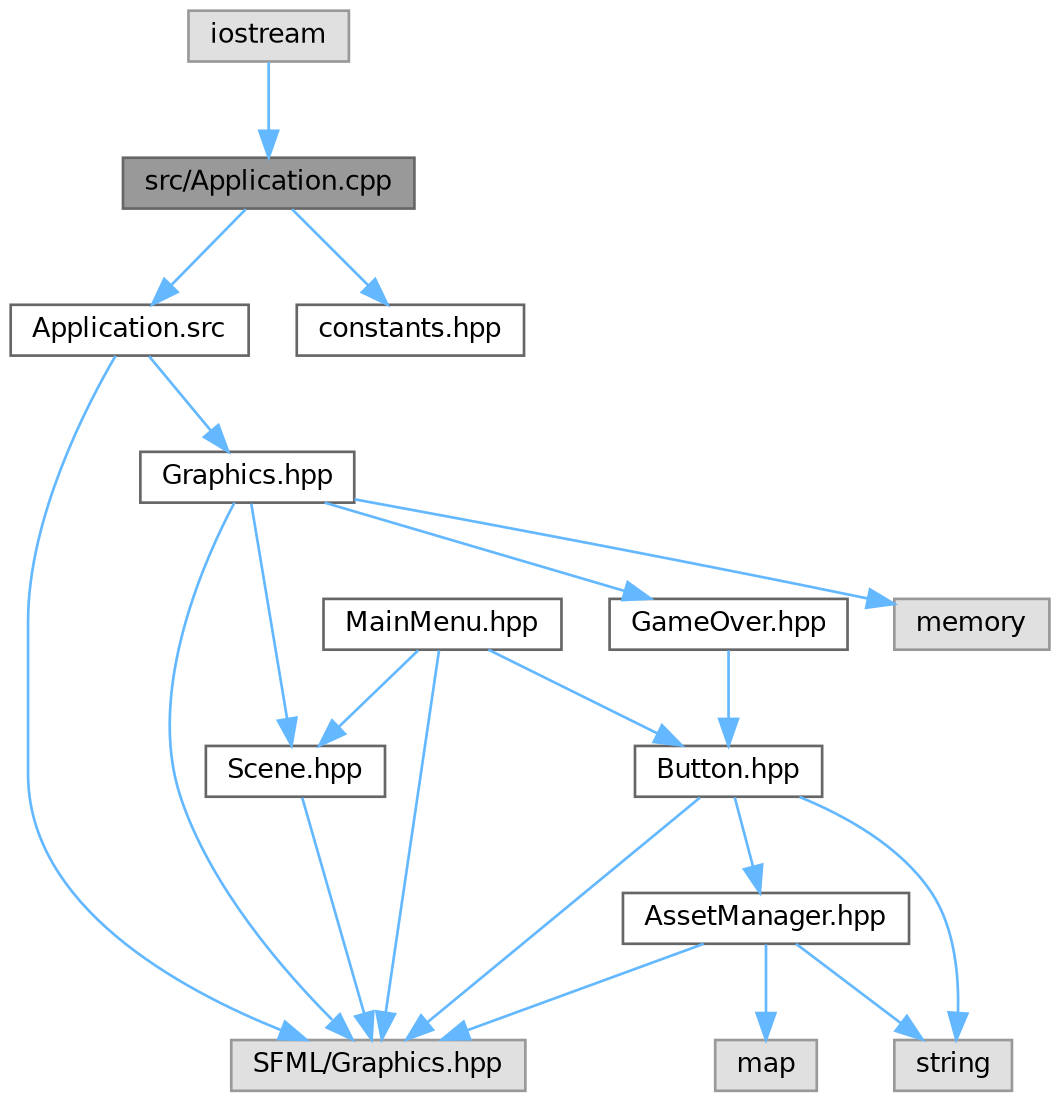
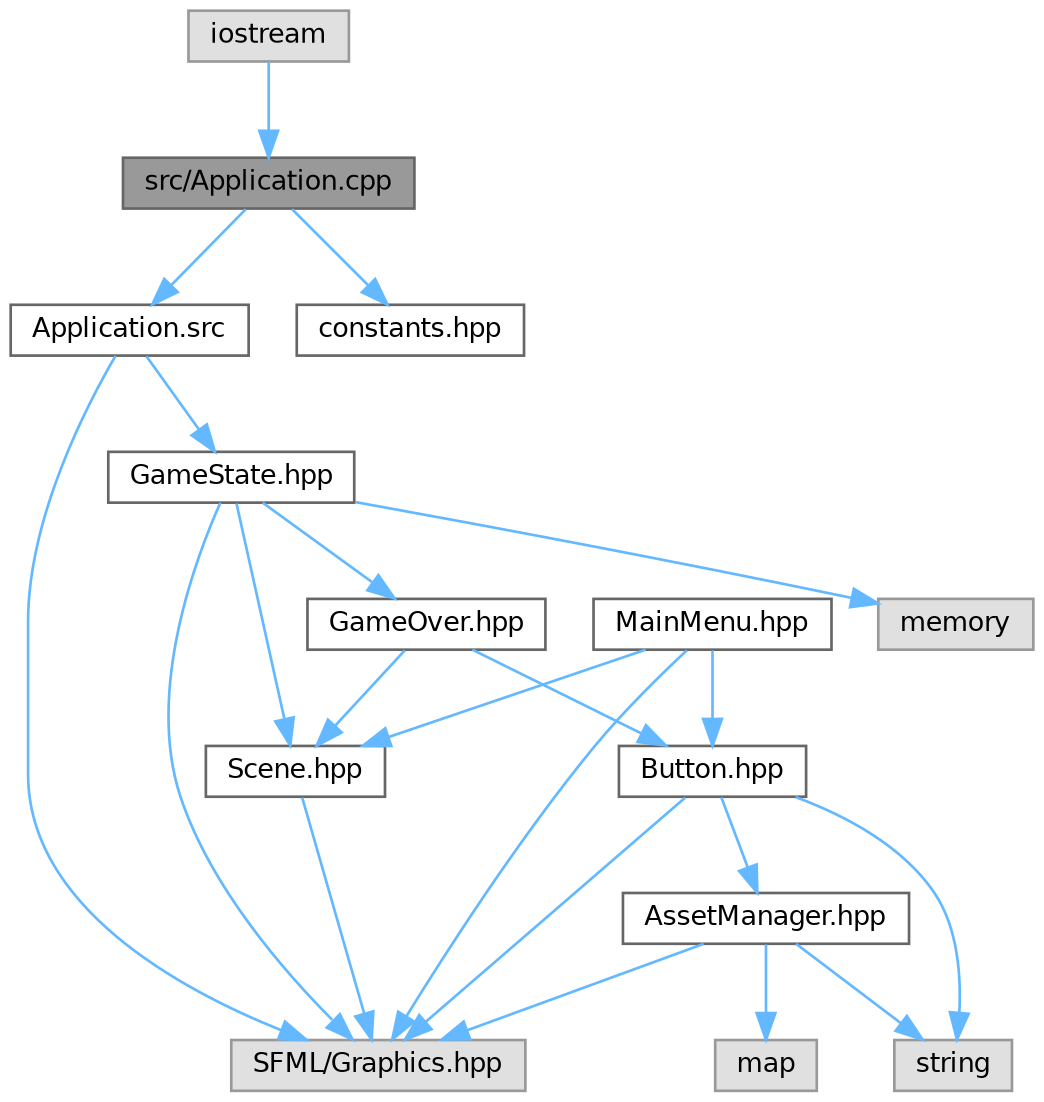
(247, 477) -> (231, 477)
none -> (370, 688)
